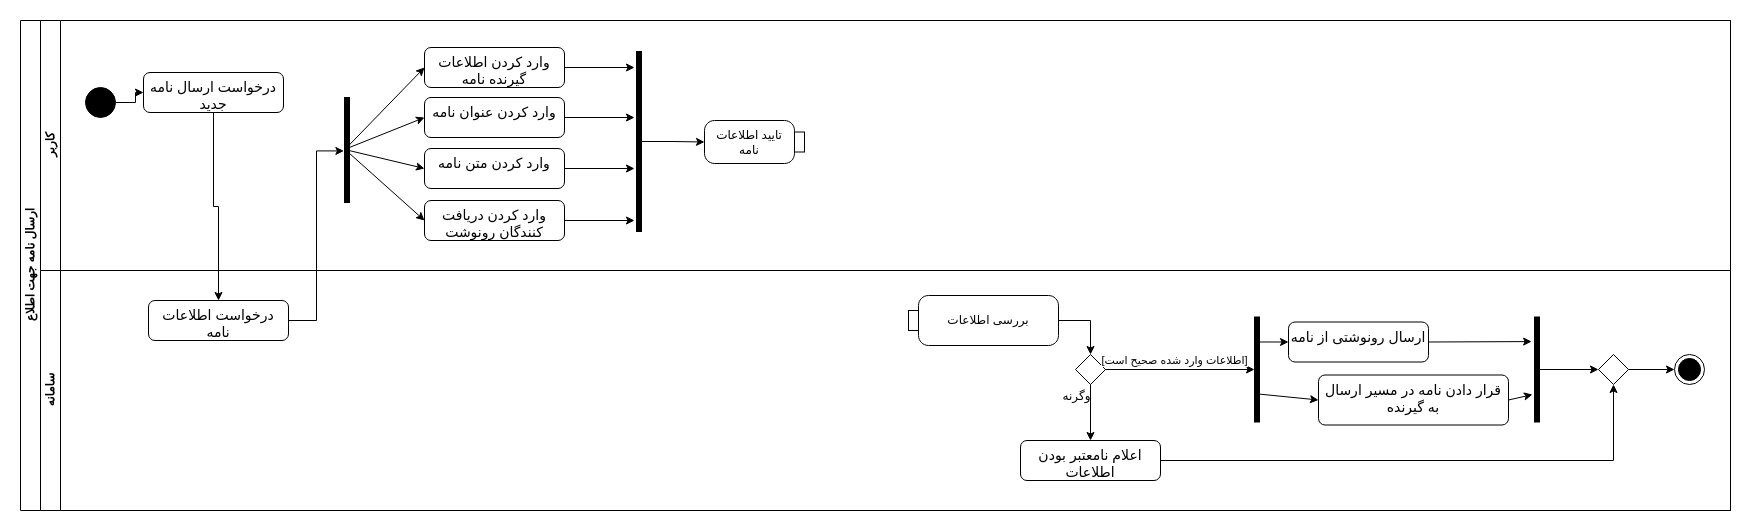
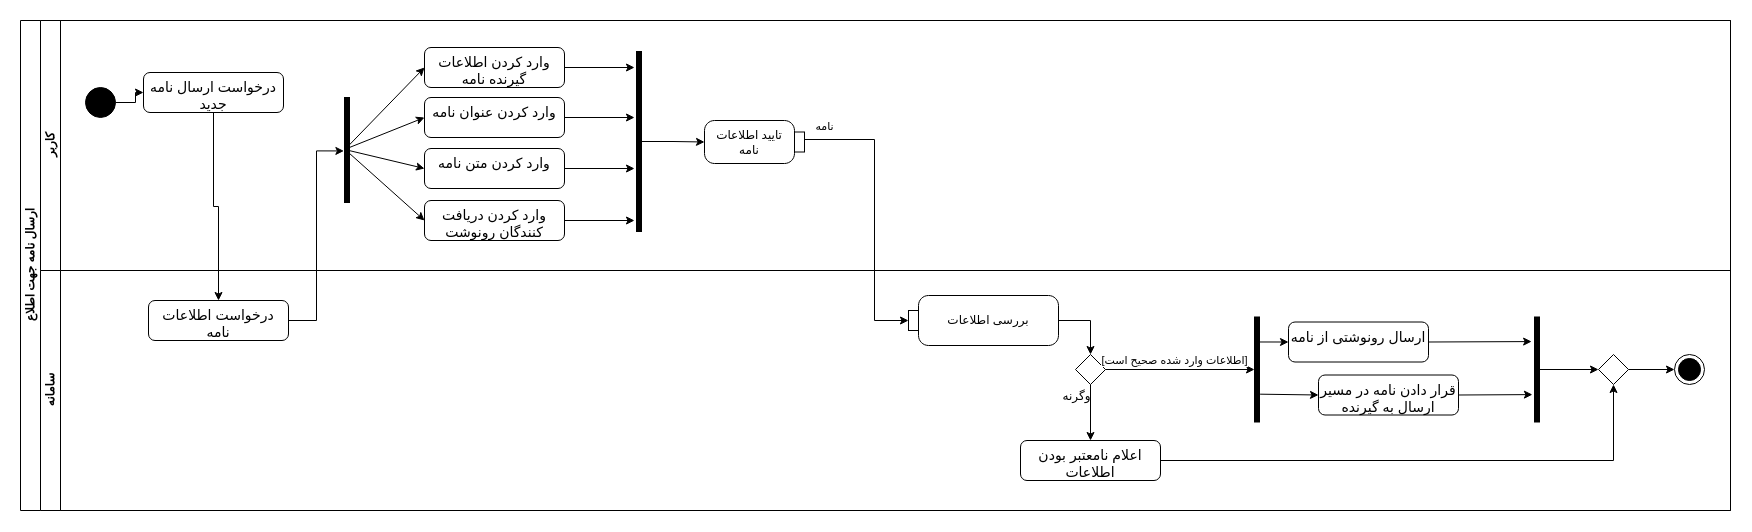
none -> (875, 209)
(1414, 400) -> (1389, 395)
